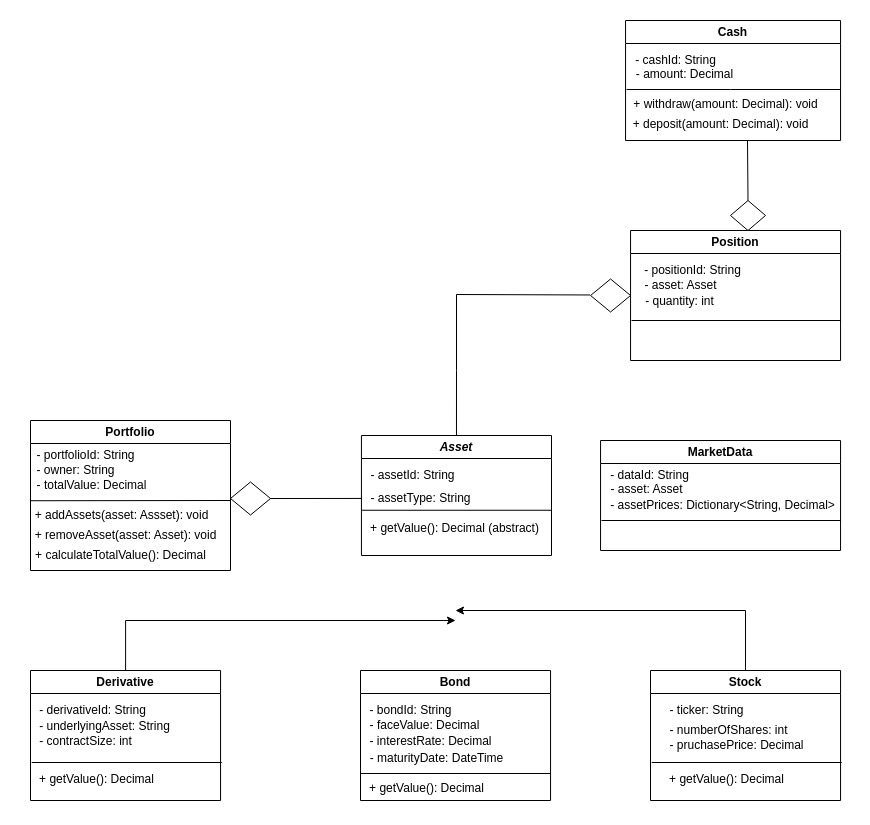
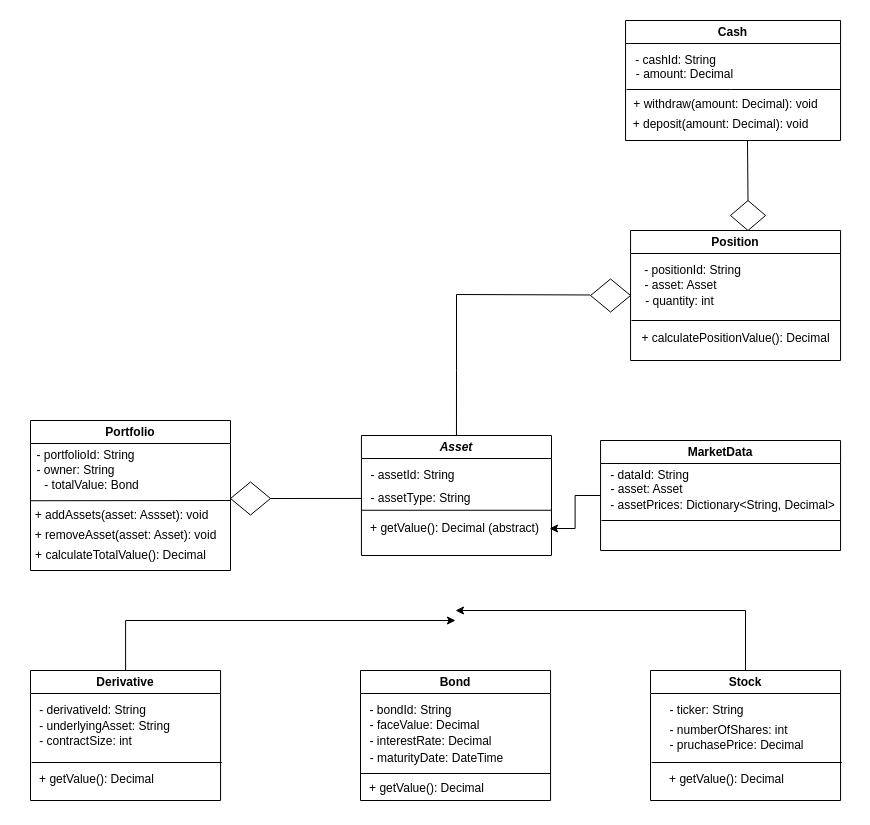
none -> (736, 339)
(92, 486) -> (92, 486)
none -> (575, 511)
